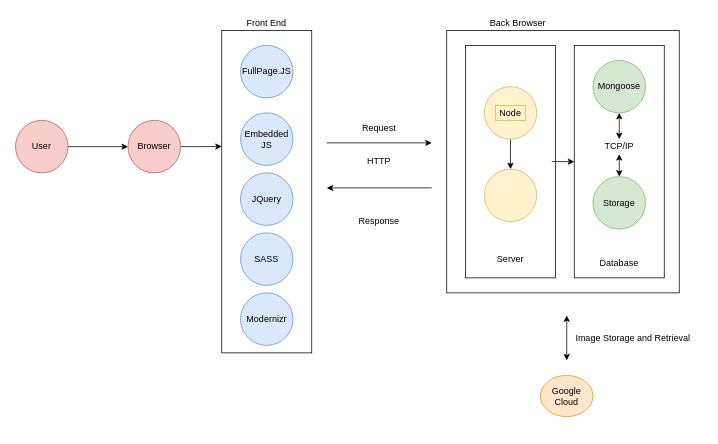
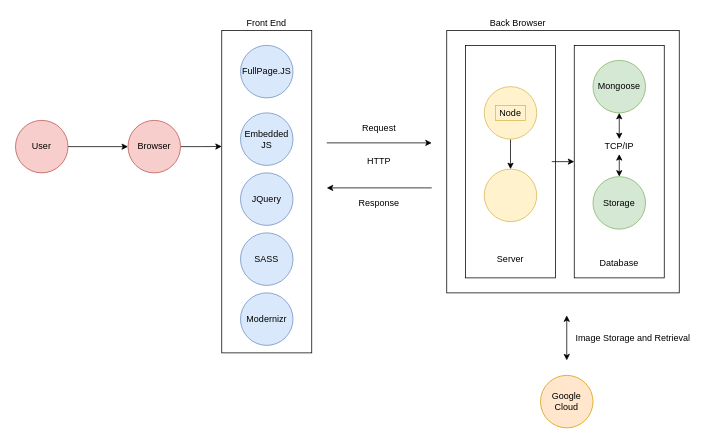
(379, 222) -> (379, 203)
(567, 396) -> (567, 402)
